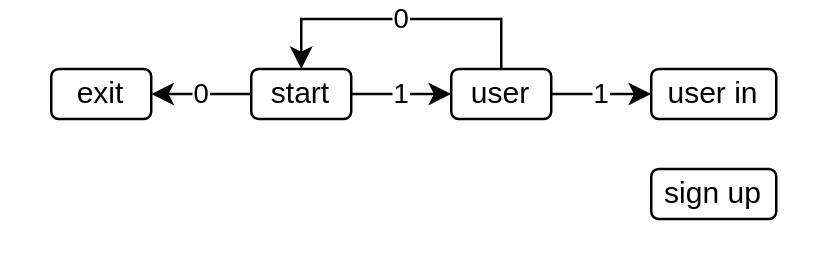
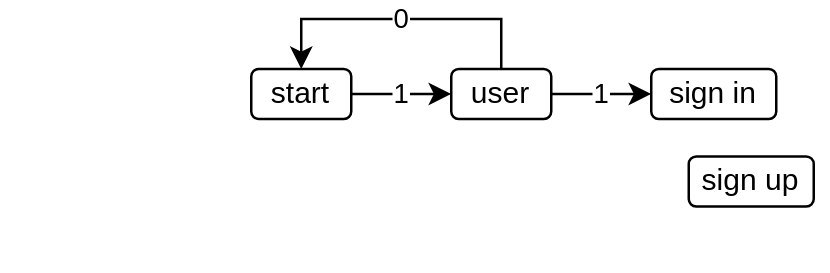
(101, 94) -> none
(209, 94) -> none
(714, 94) -> (714, 94)
(714, 194) -> (751, 181)
